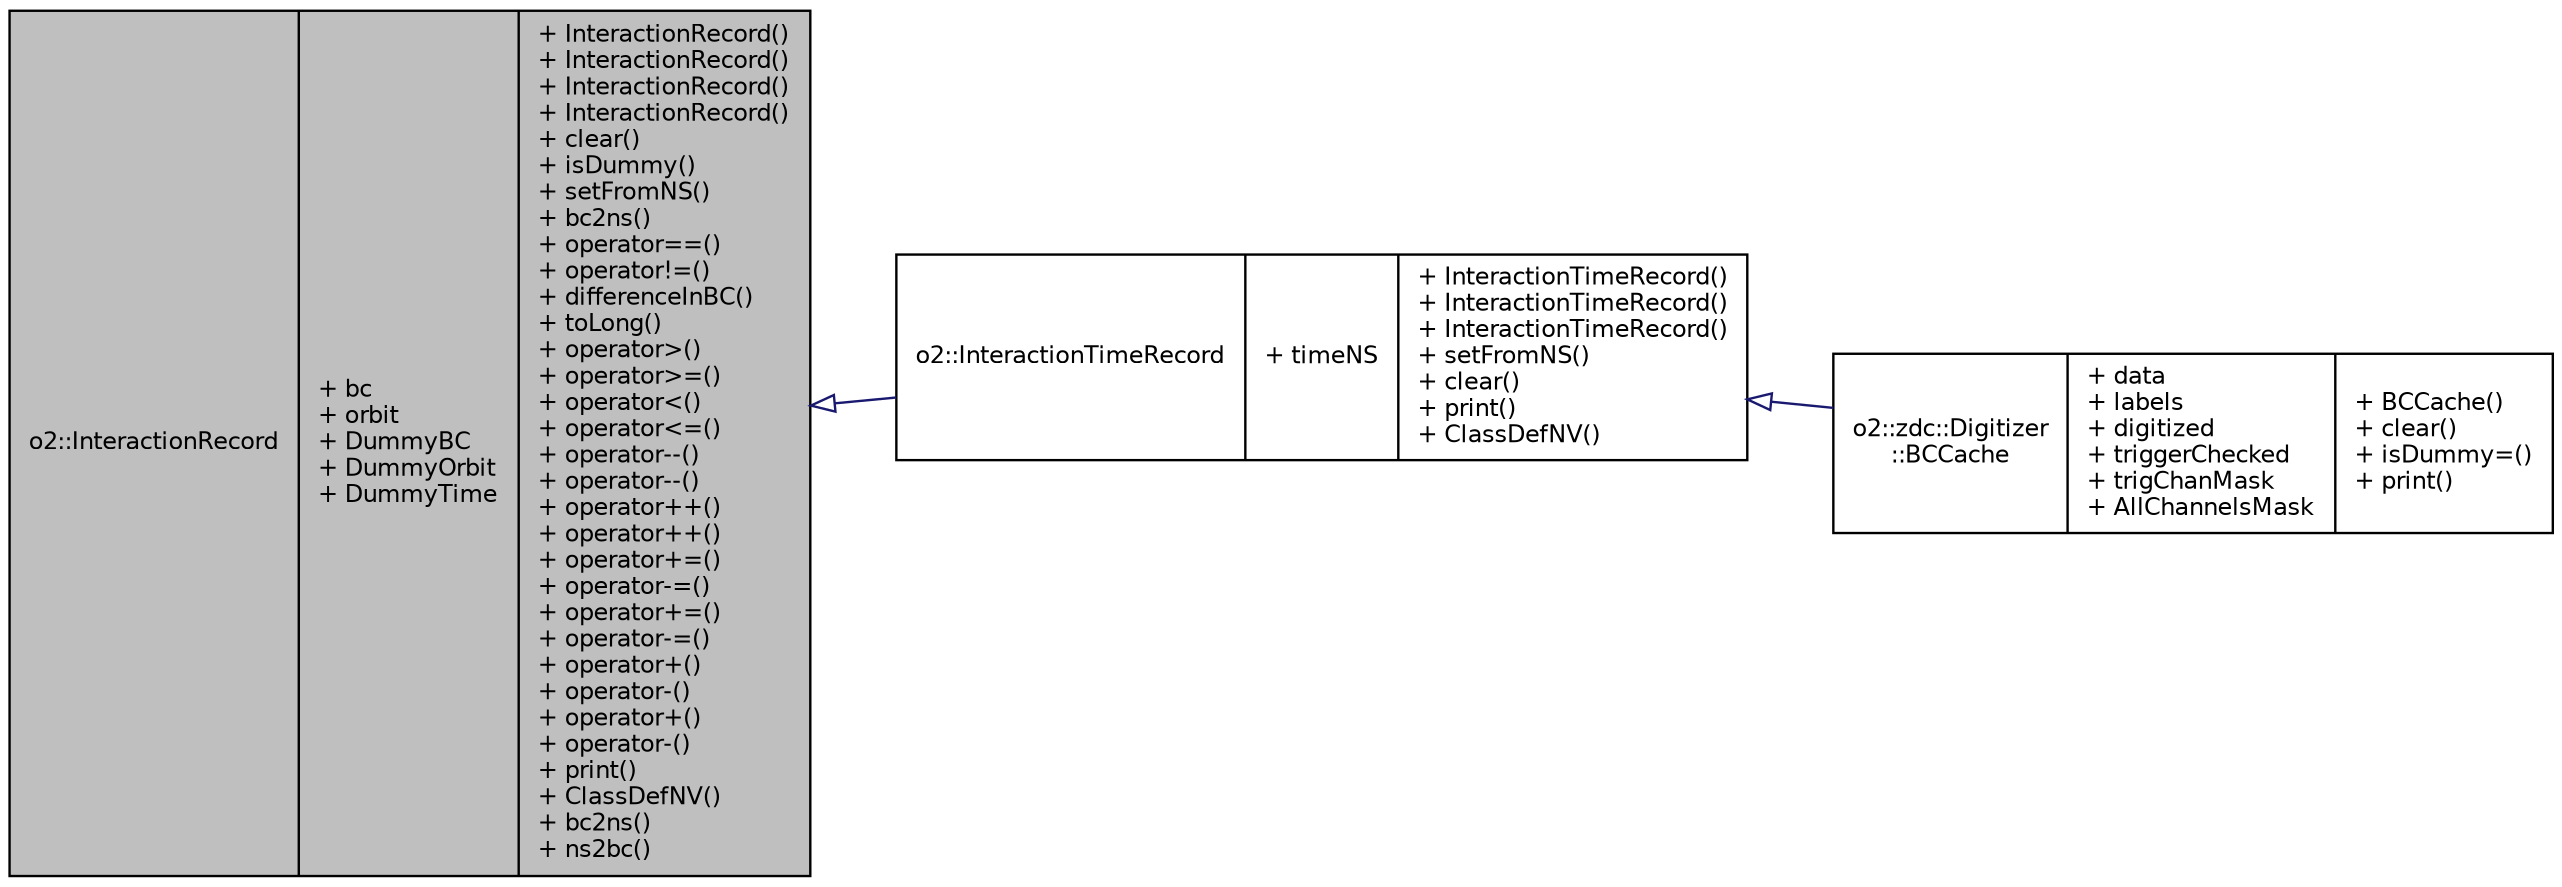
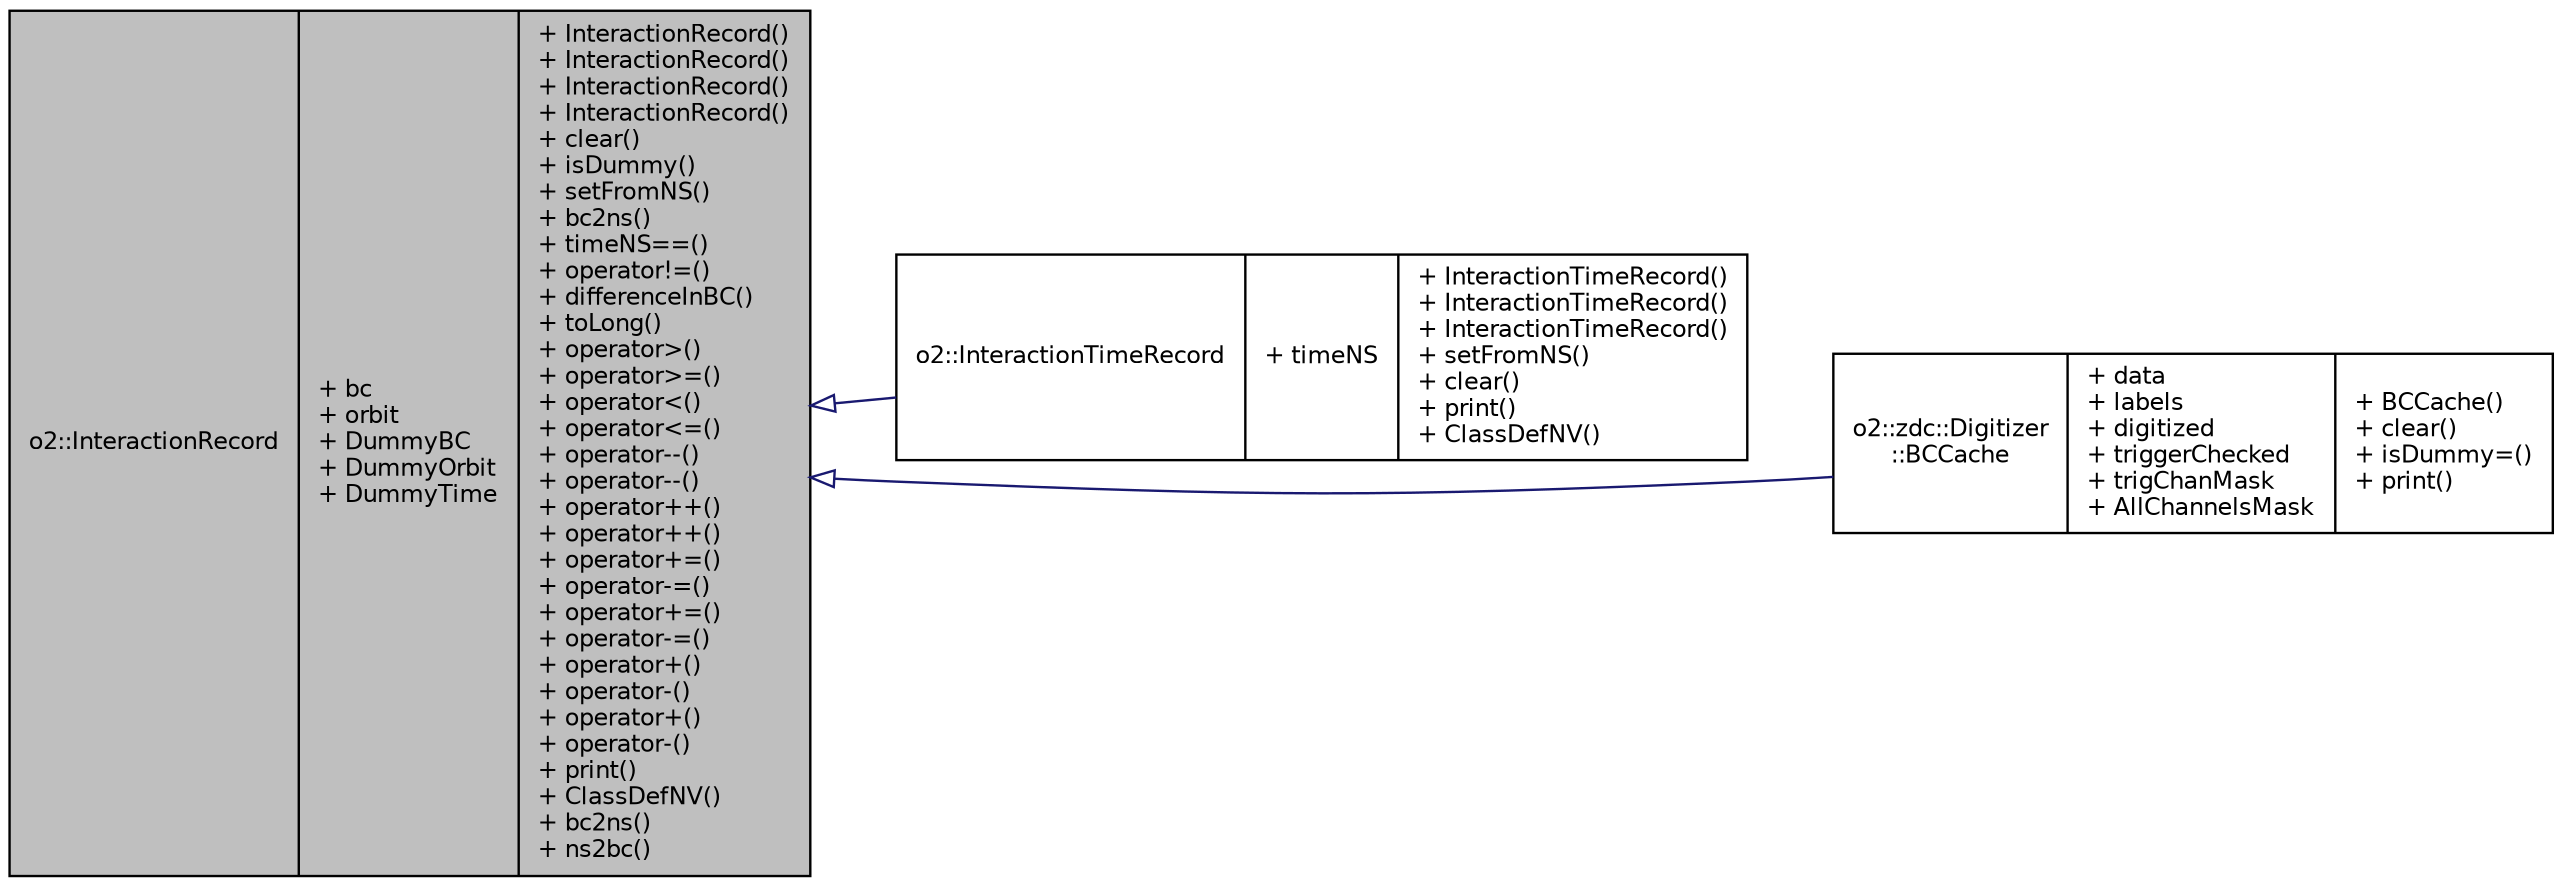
(630, 245) -> (624, 245)
(1802, 405) -> (1334, 493)
